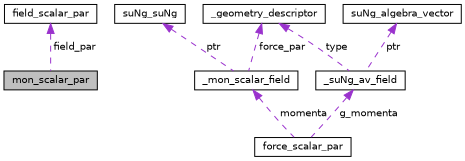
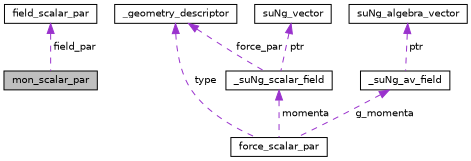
(150, 14) -> (293, 14)
(319, 49) -> (198, 99)
(246, 80) -> (279, 80)
